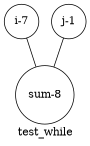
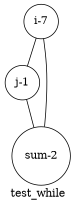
none -> (32, 52)
(45, 95) -> (41, 156)
